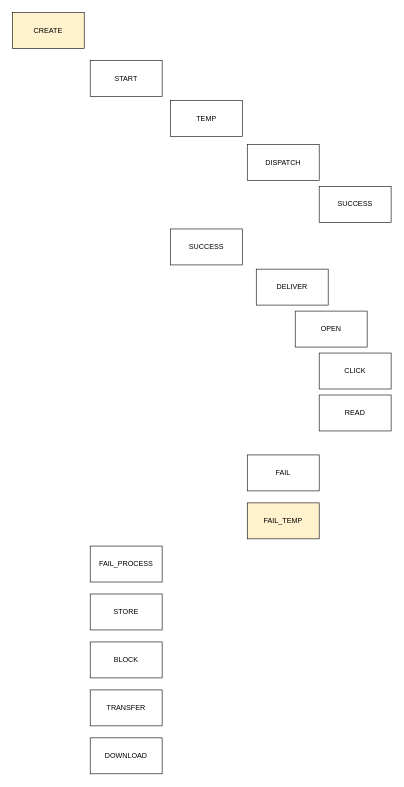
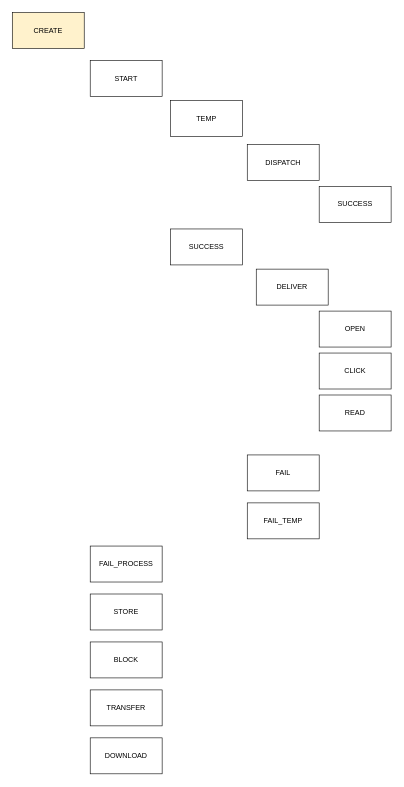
(332, 329) -> (356, 329)
(284, 521) -> (284, 521)
